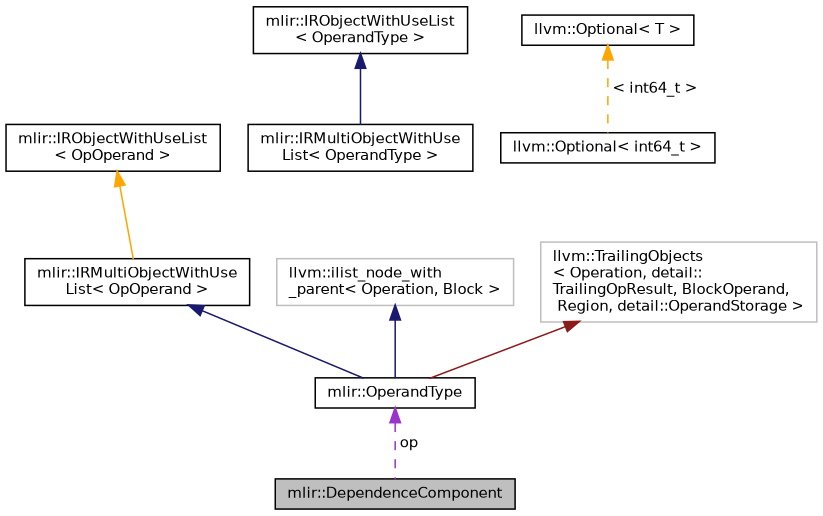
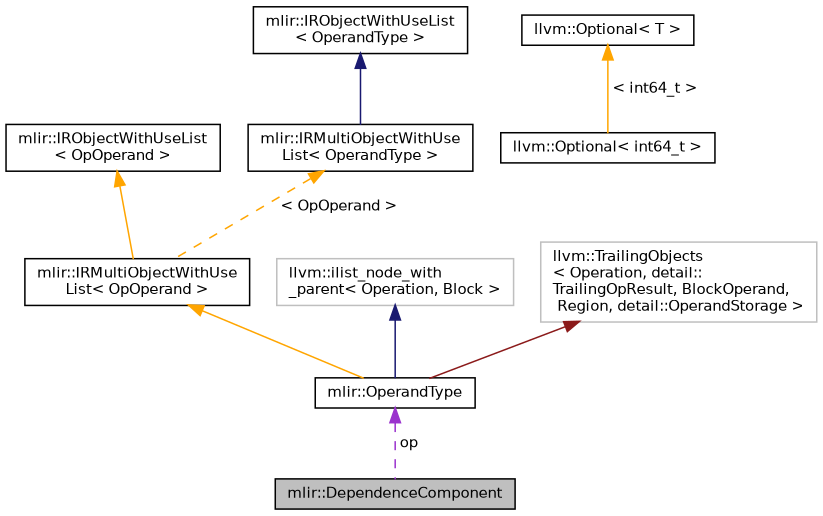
(608, 97) -> (608, 97)
none -> (242, 219)
(283, 345) -> (283, 345)
